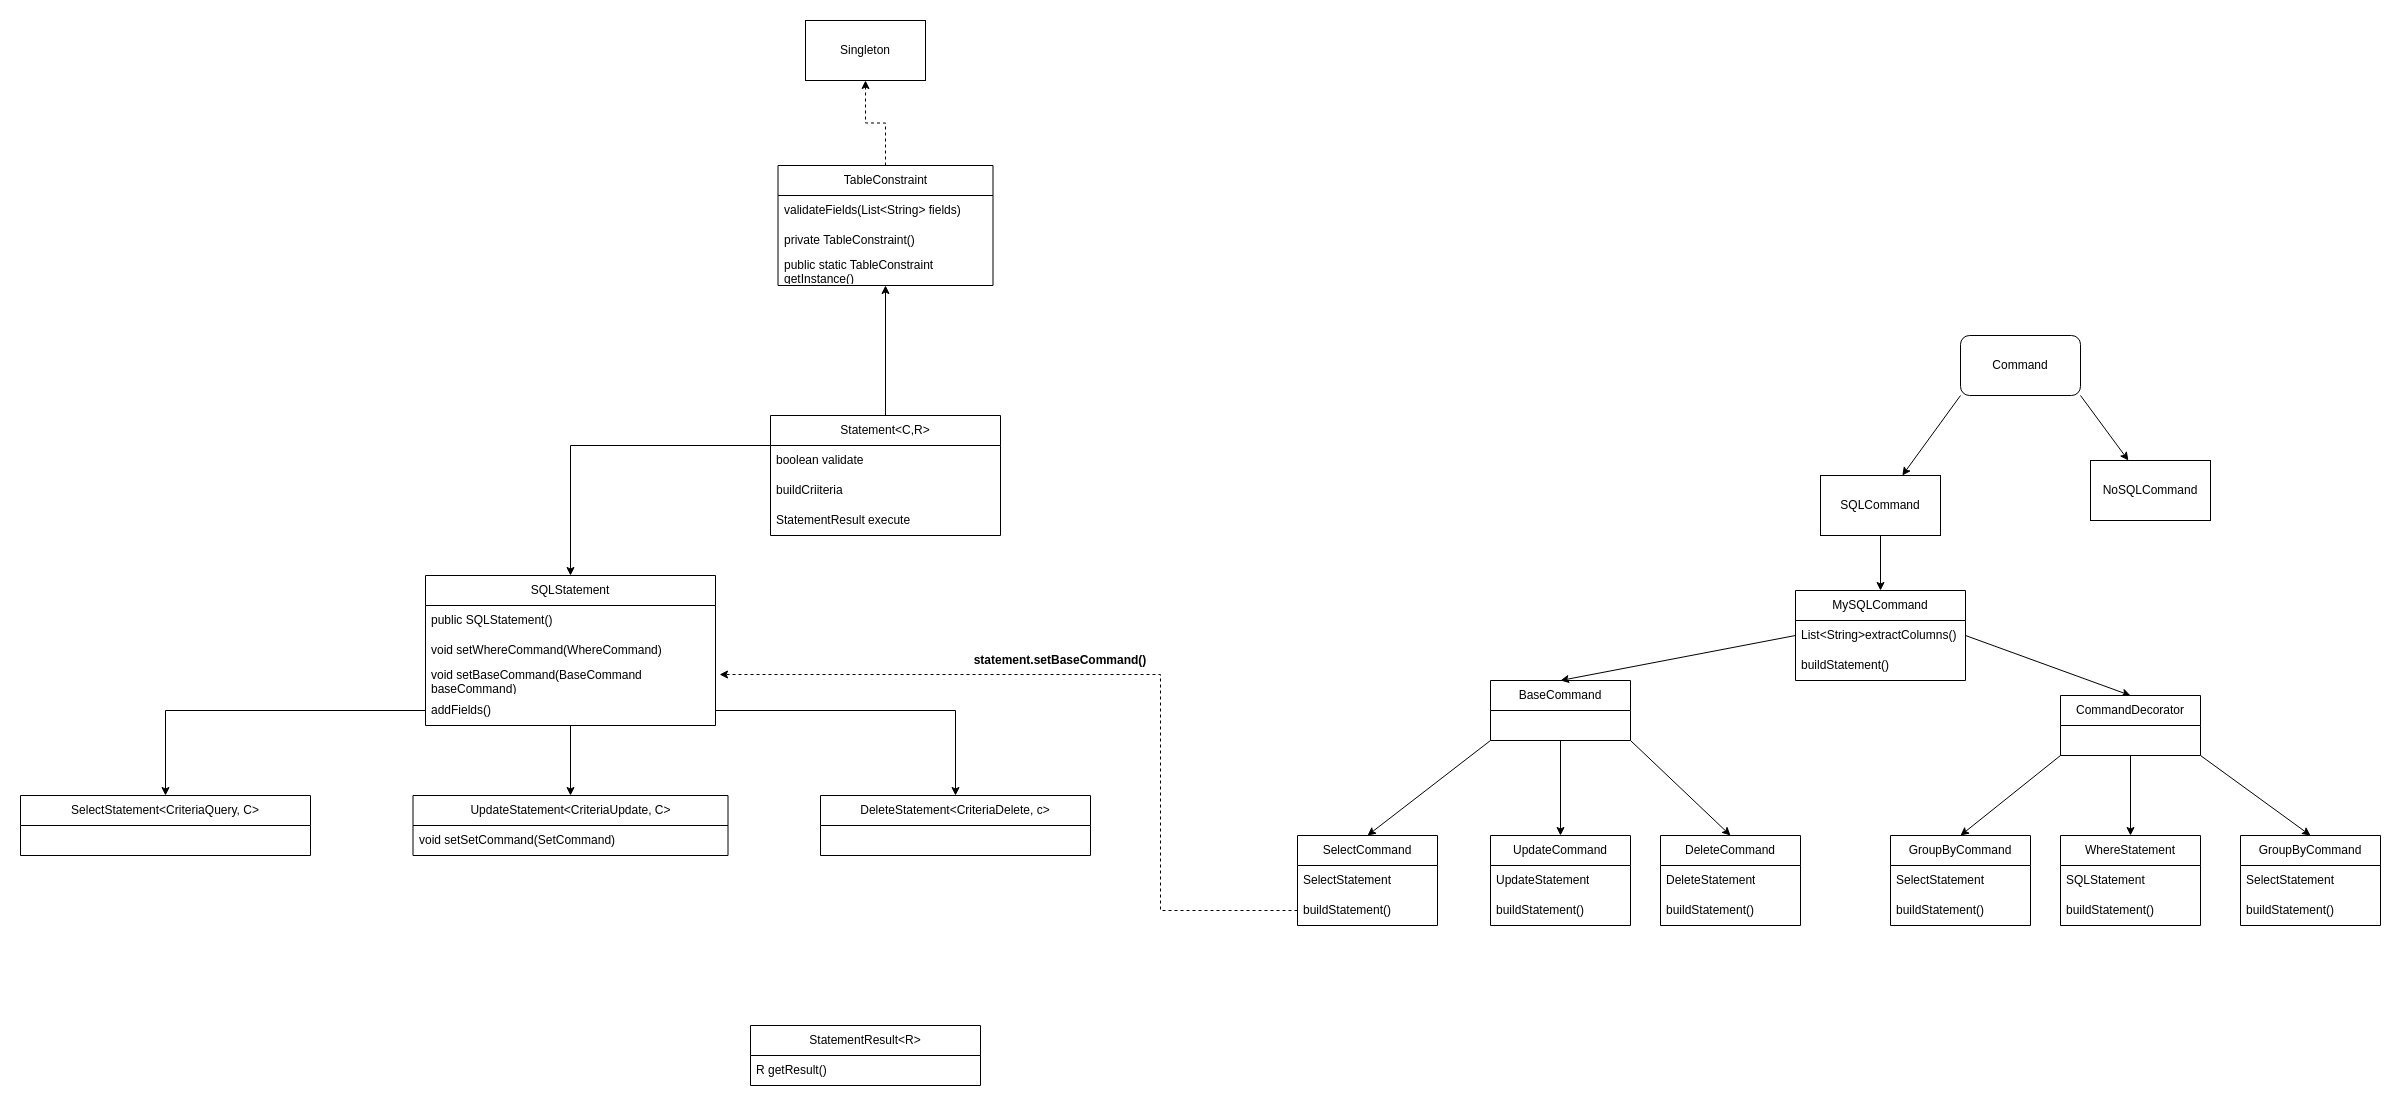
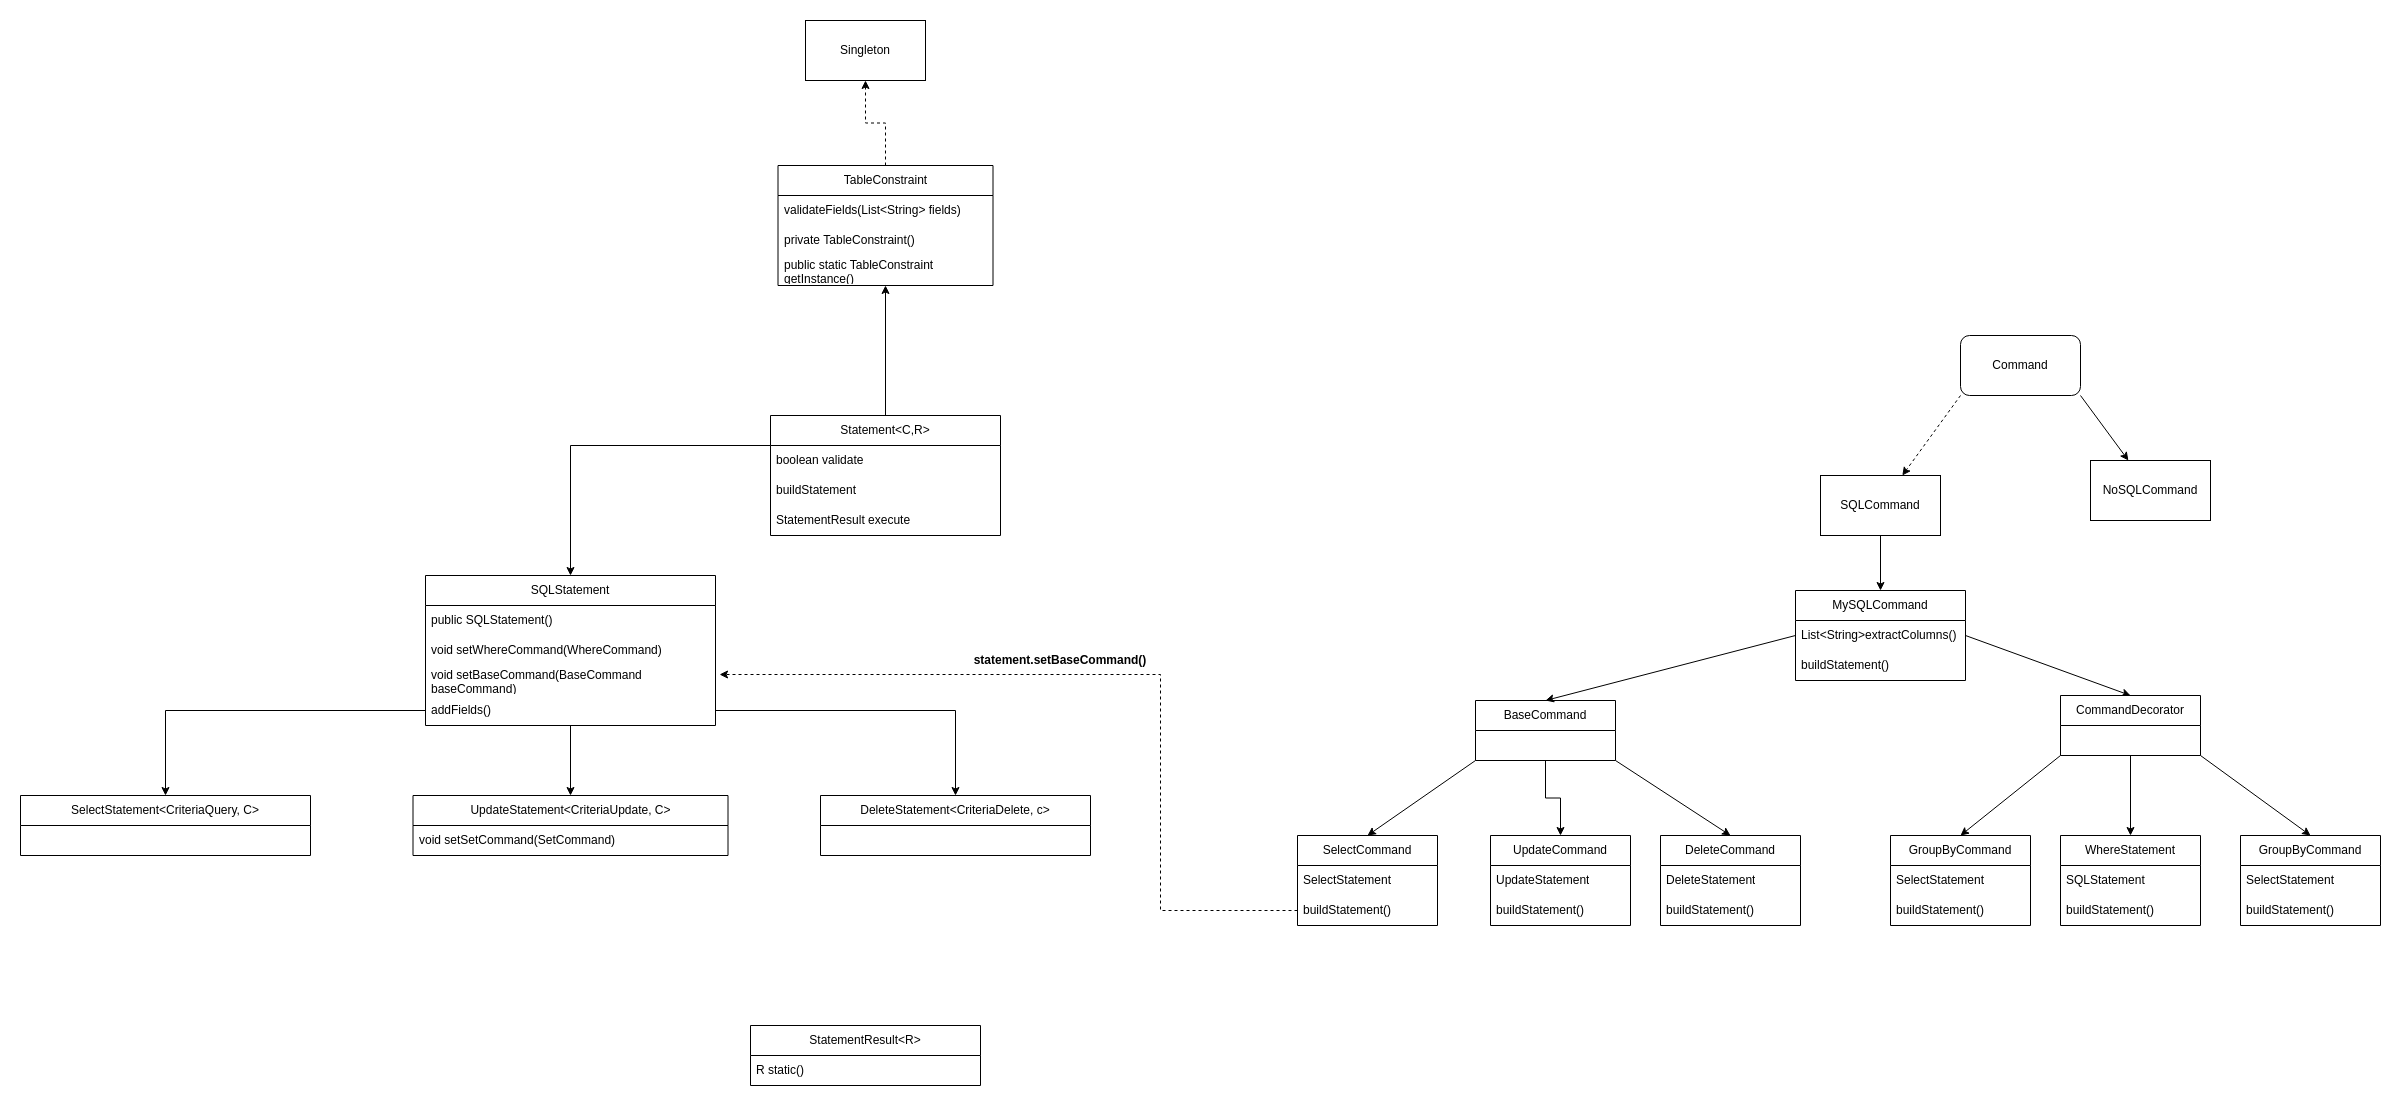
(1934, 432) -> (1934, 432)
(816, 491) -> (820, 491)
(1561, 711) -> (1546, 731)
(797, 1071) -> (787, 1071)
